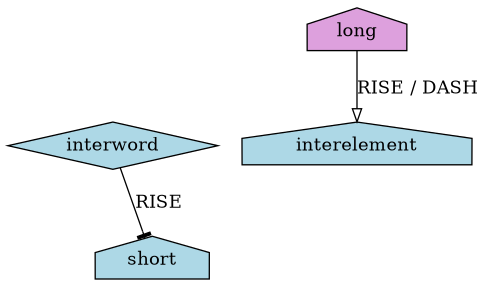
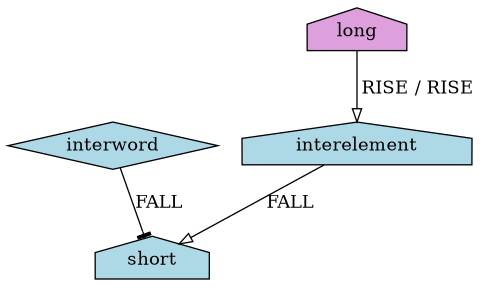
(418, 89) -> (418, 89)
none -> (258, 201)
(159, 203) -> (159, 203)
